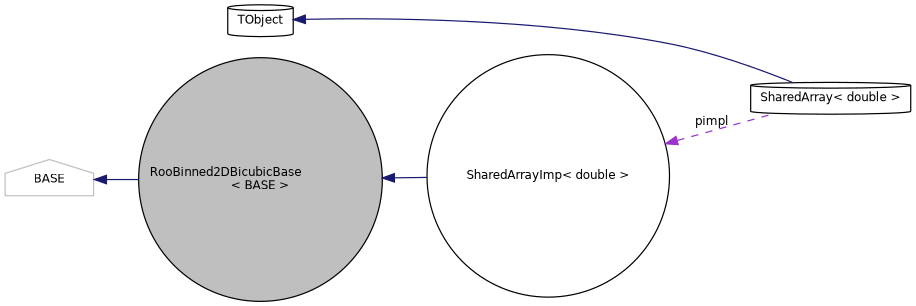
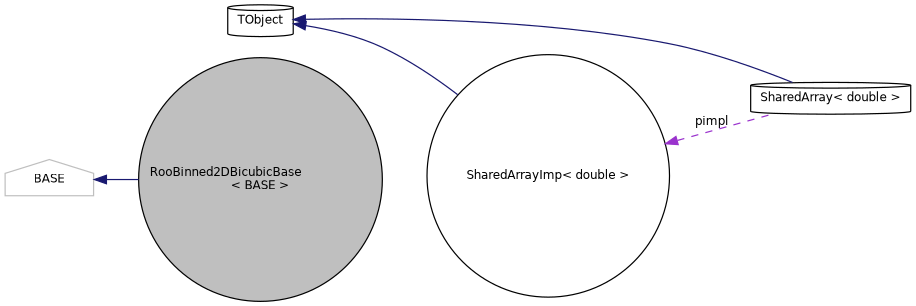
(411, 178) -> (386, 49)
